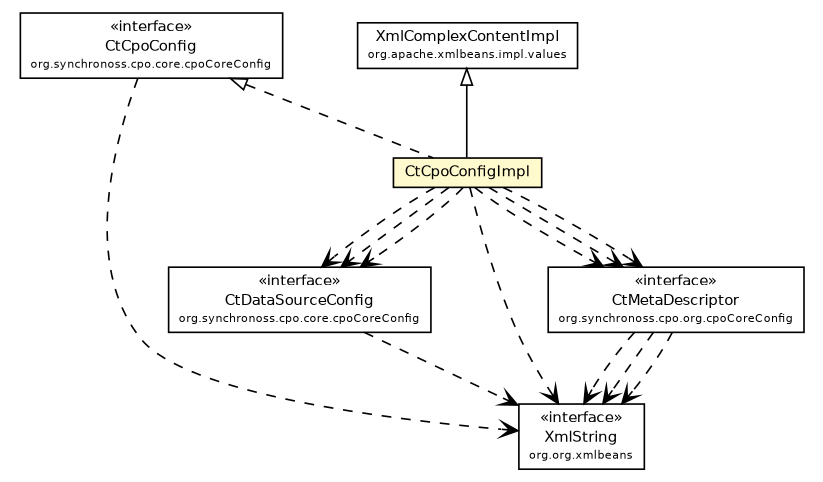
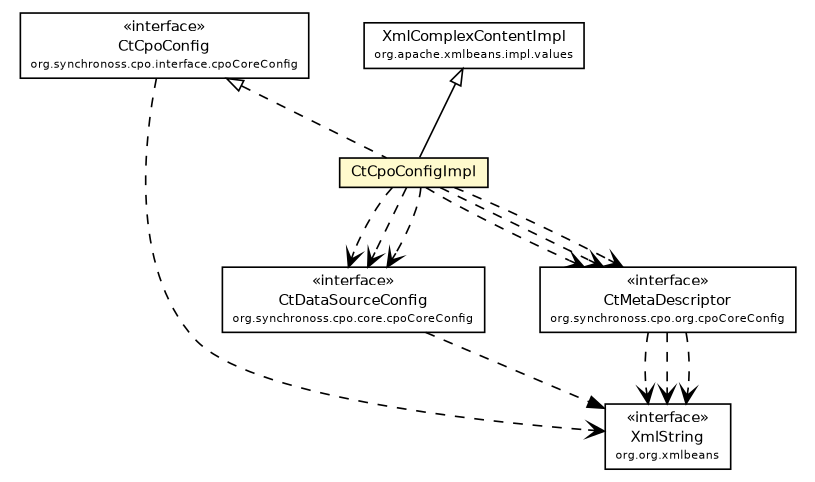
(152, 64) -> (165, 64)
(501, 292) -> none
(434, 365) -> (507, 367)
